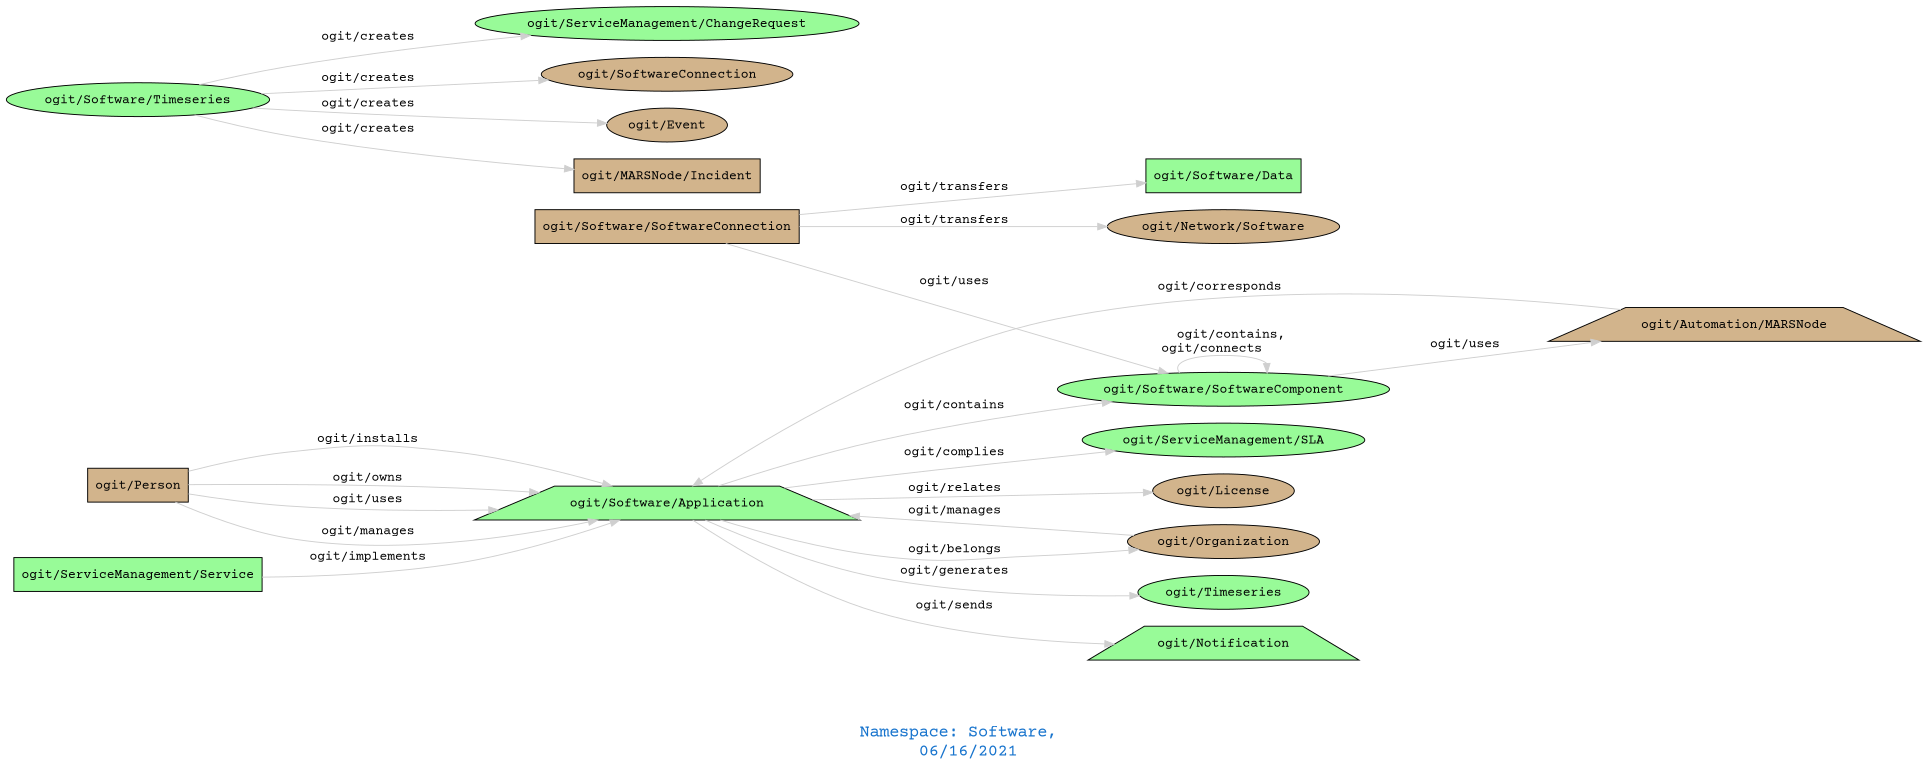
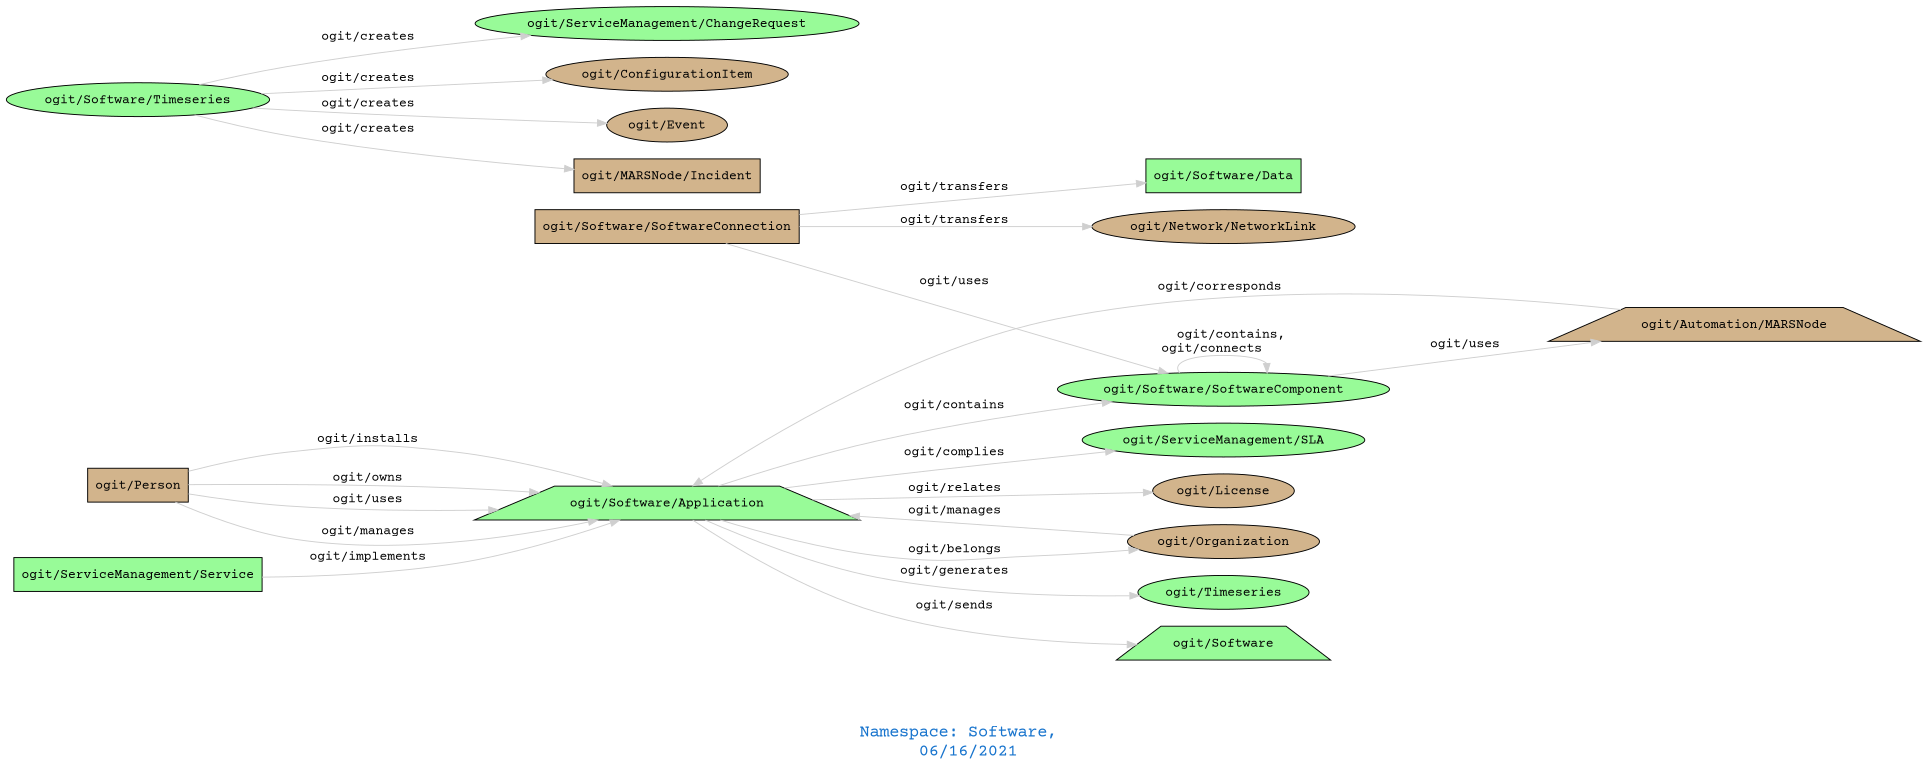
(667, 74) -> (667, 74)
(1223, 227) -> (1223, 227)
(1223, 643) -> (1223, 643)
